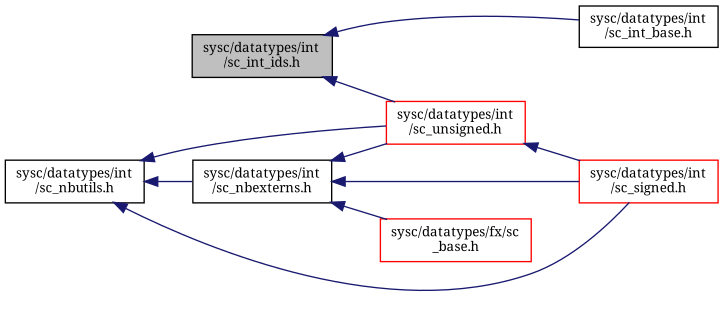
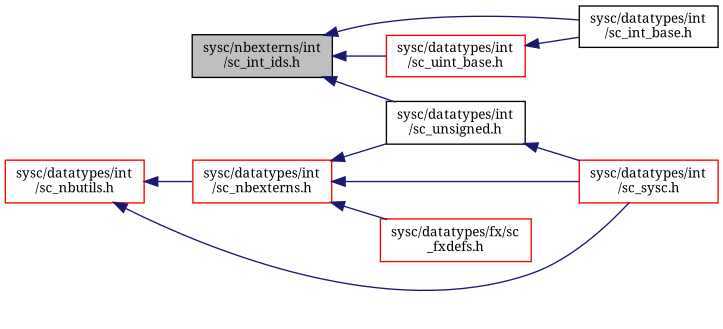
(262, 56) -> (262, 56)
none -> (456, 56)
(456, 123) -> (456, 123)
(269, 136) -> none
(75, 182) -> (75, 182)
(262, 182) -> (262, 182)
(649, 182) -> (649, 182)
(456, 240) -> (456, 240)
